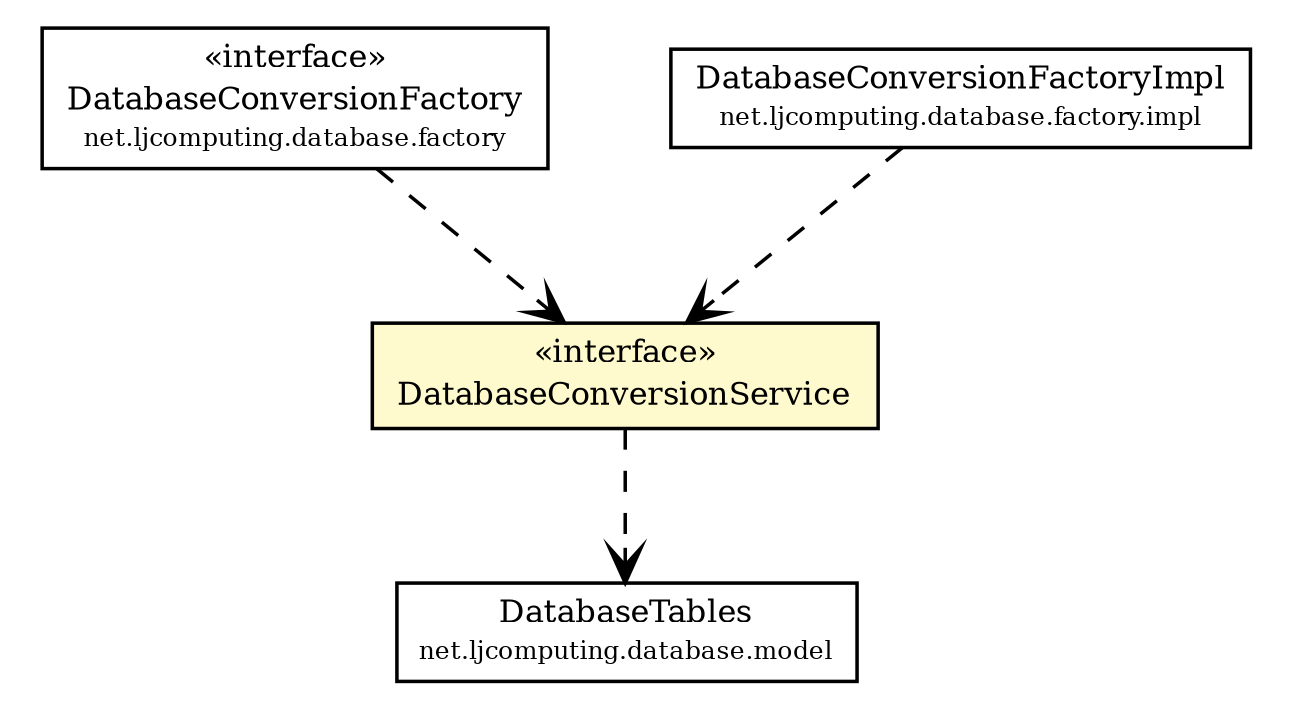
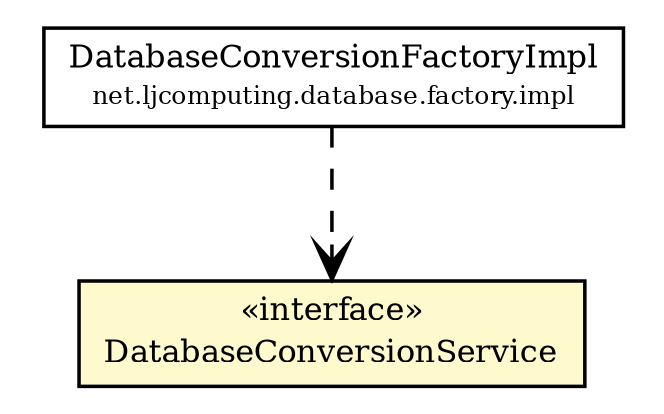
(295, 98) -> none
(625, 632) -> none
